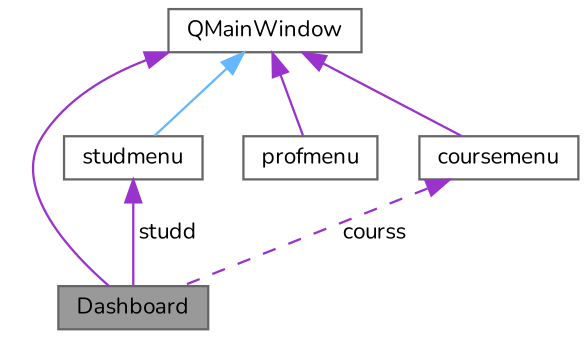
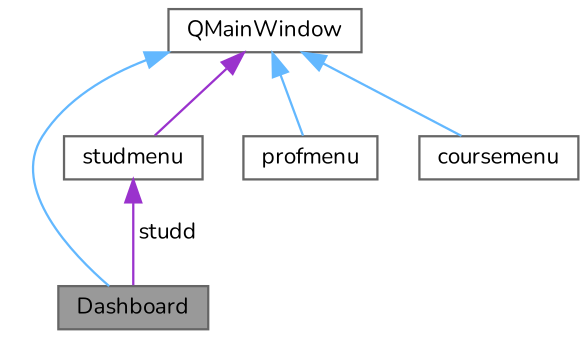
(392, 100) -> (392, 100)
(191, 102) -> (191, 102)
(292, 105) -> (292, 105)
(34, 158) -> (34, 158)
(305, 237) -> none
